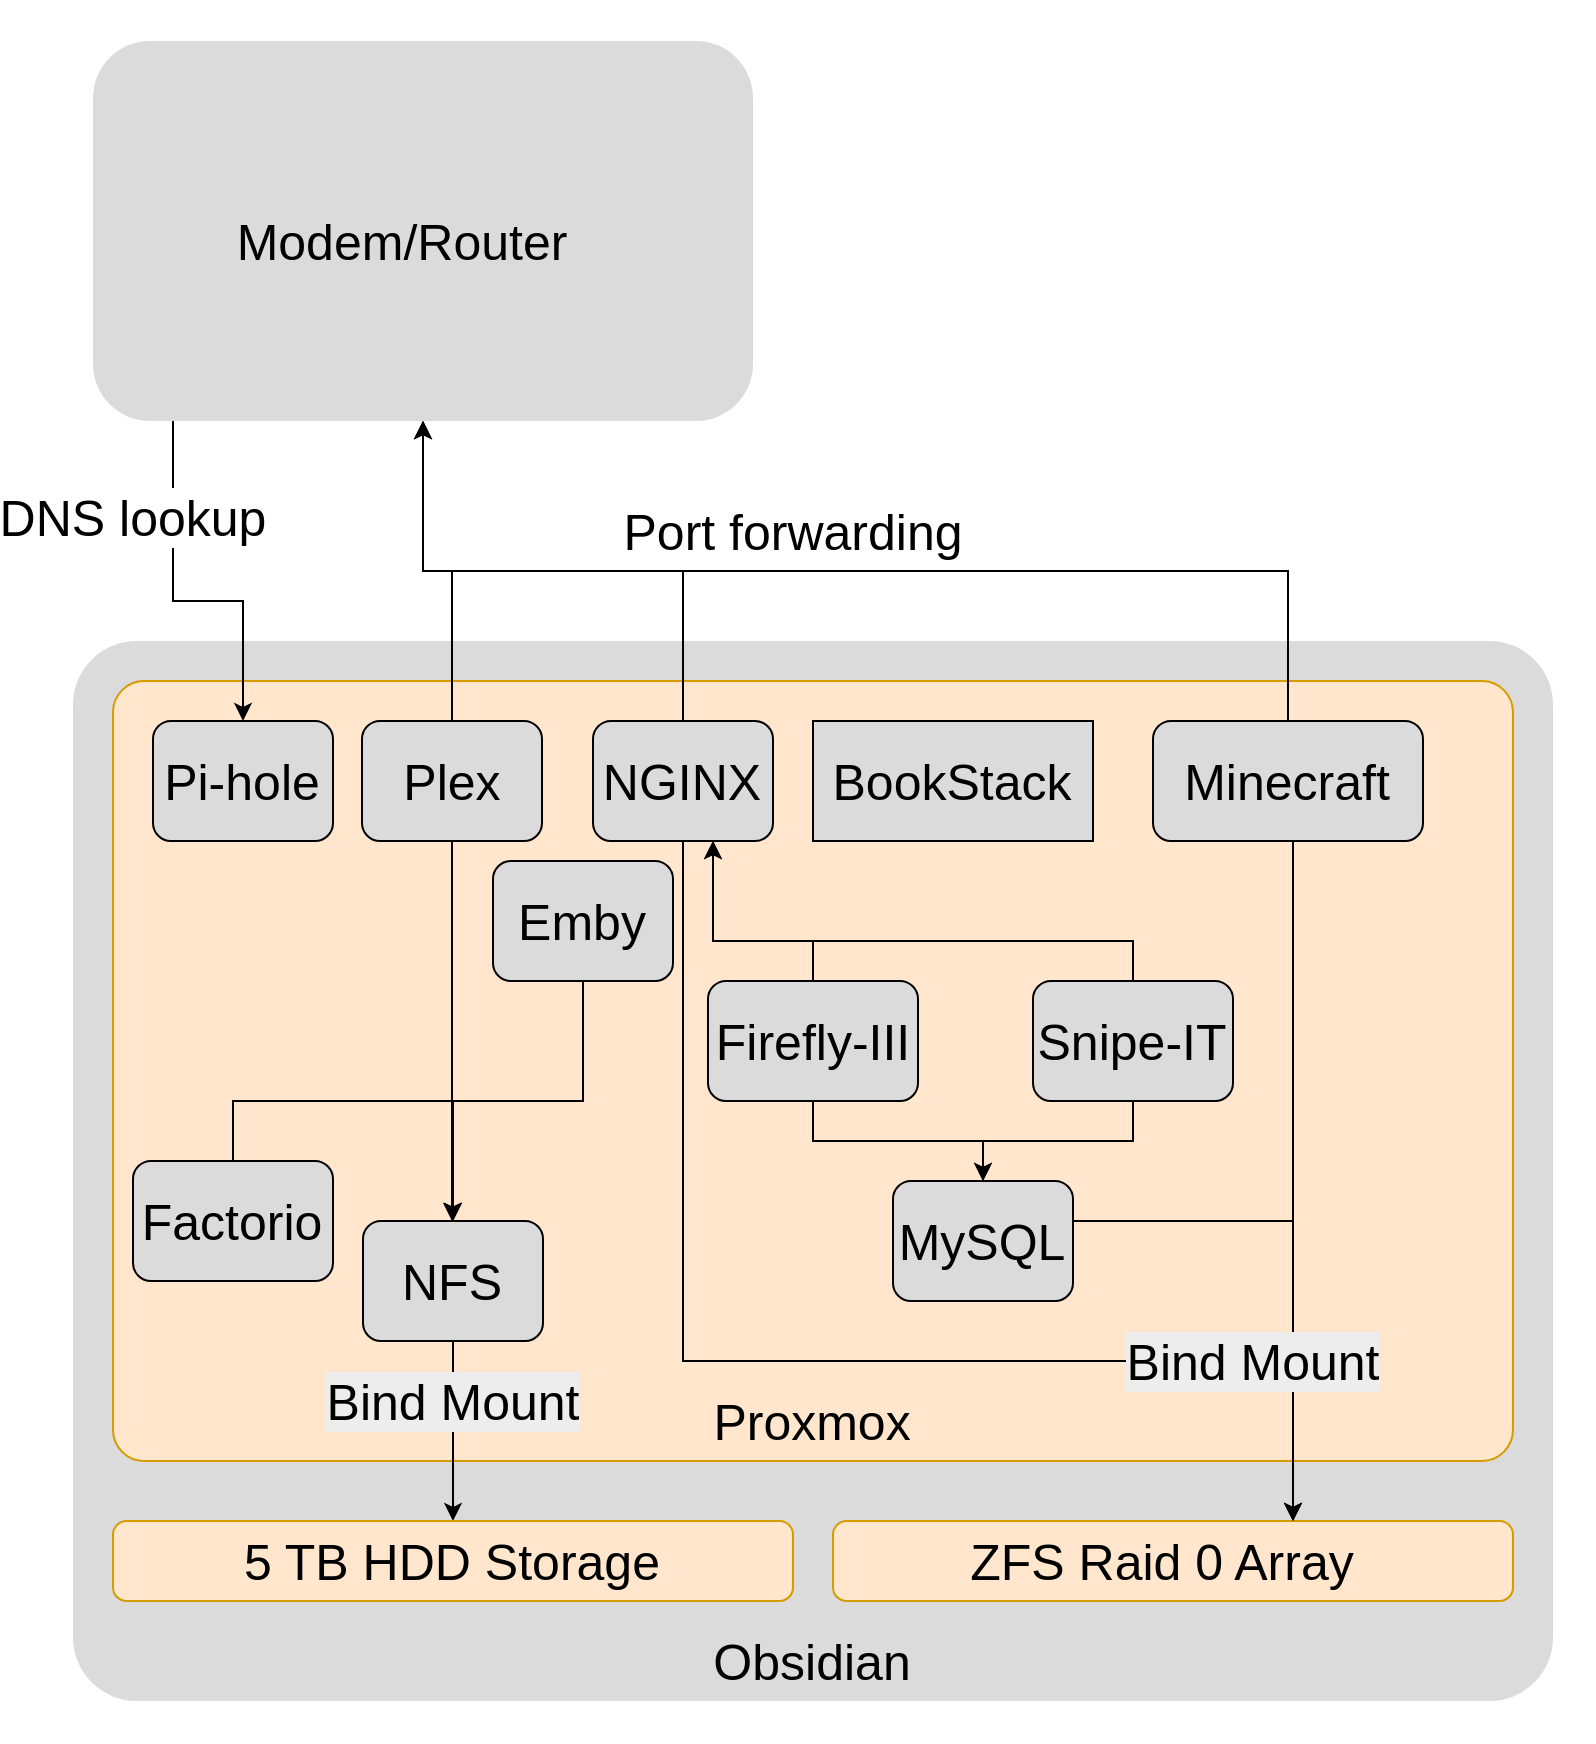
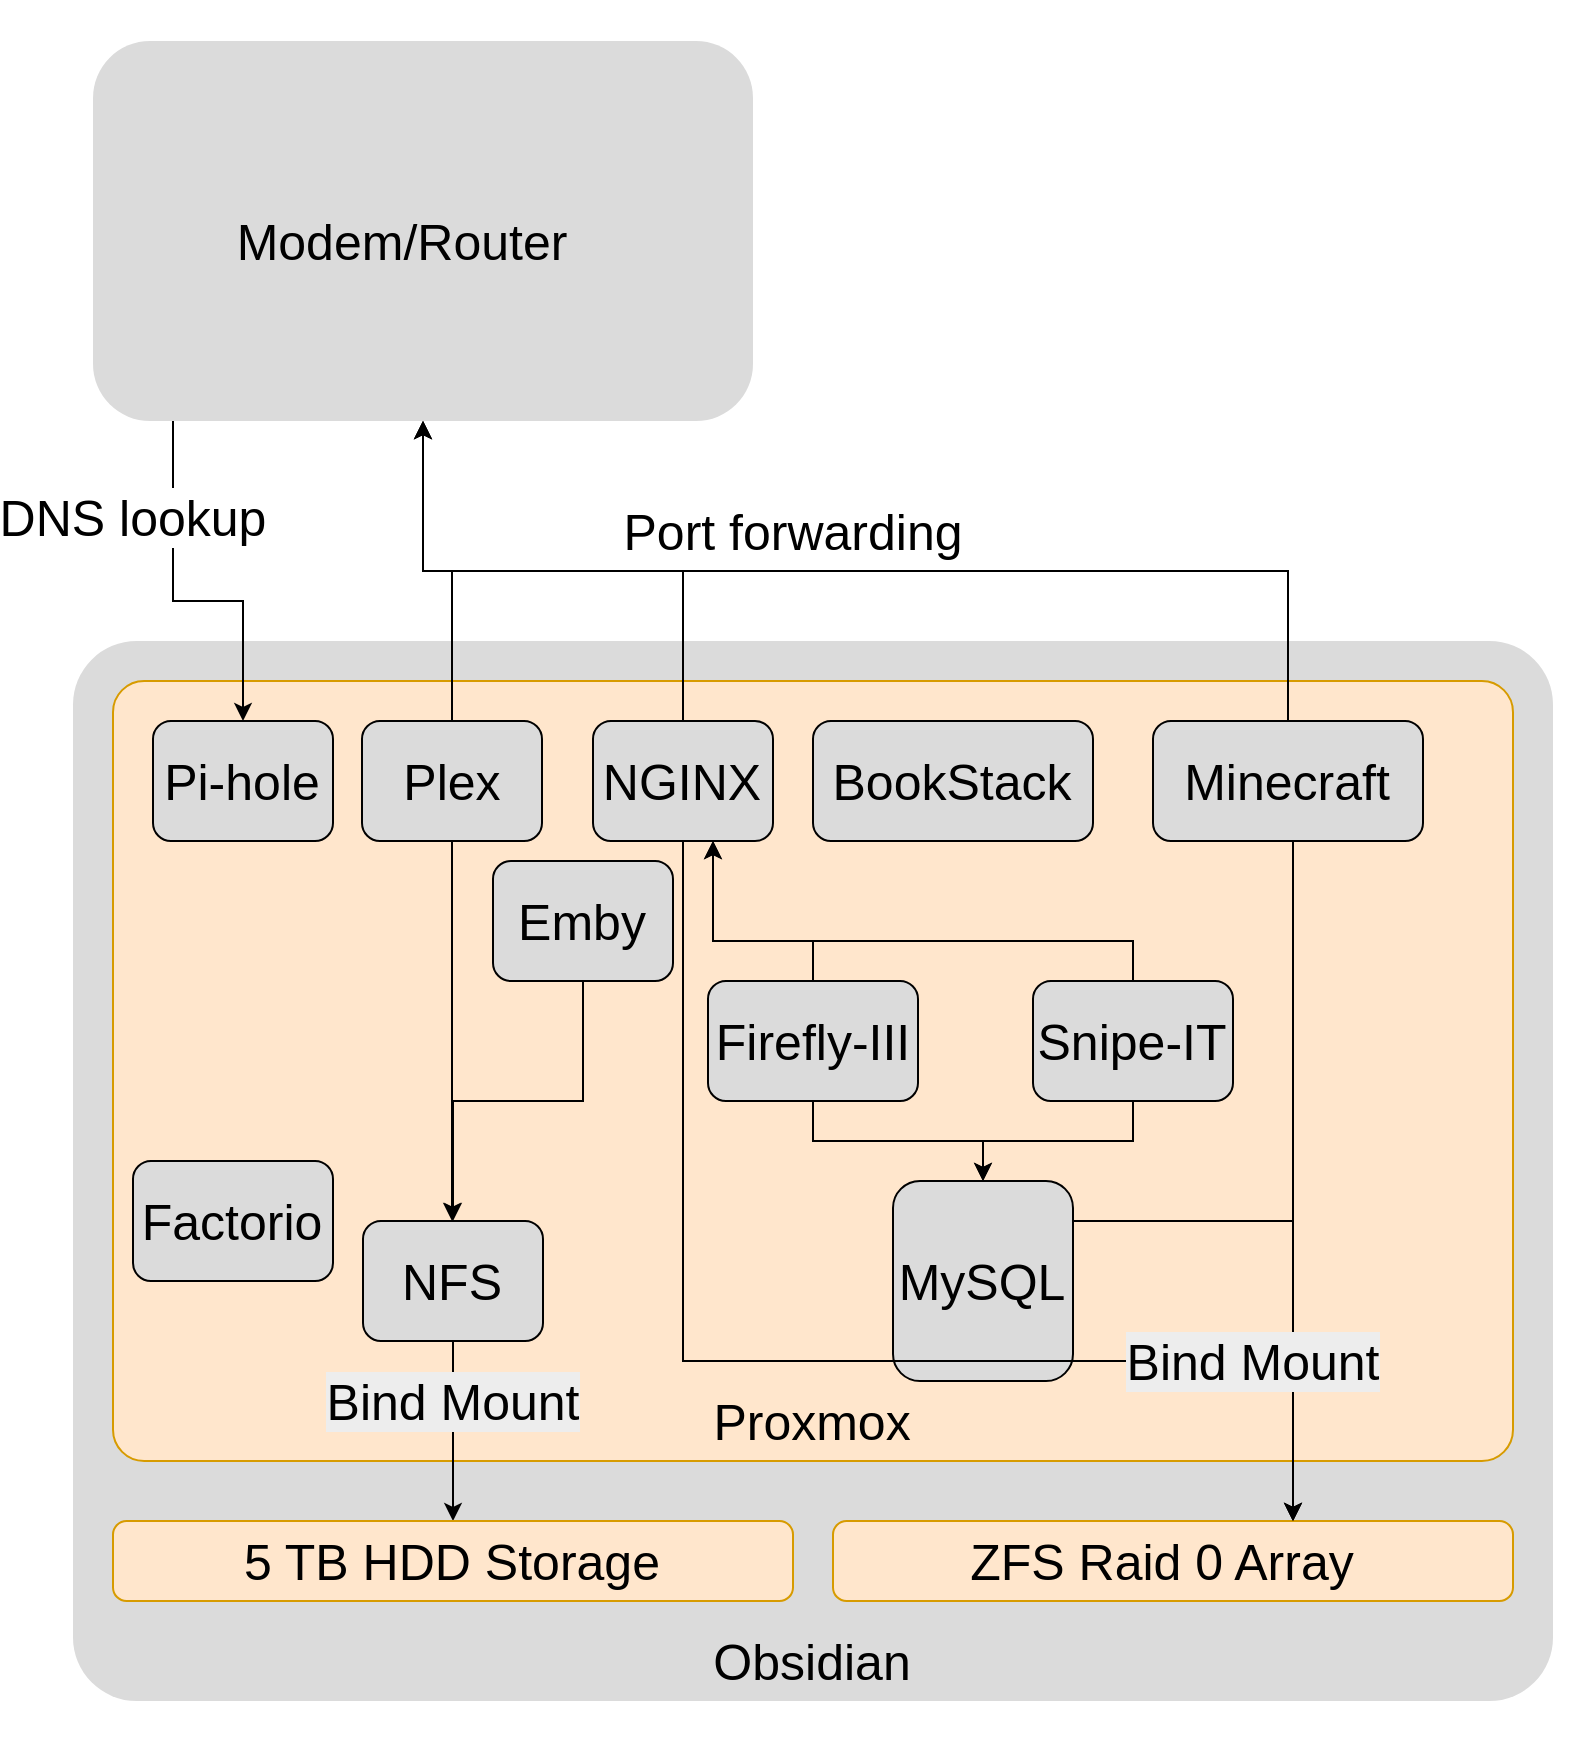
(953, 781) -> (953, 781)
(311, 1101) -> none
(983, 1241) -> (983, 1281)
